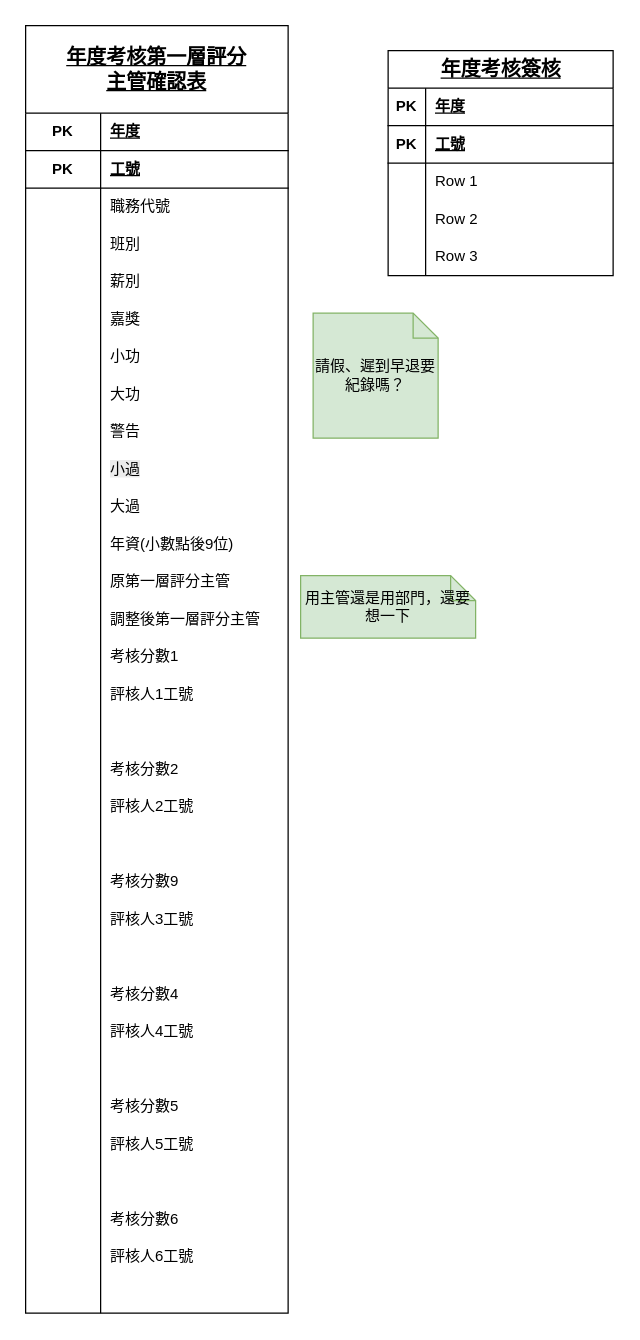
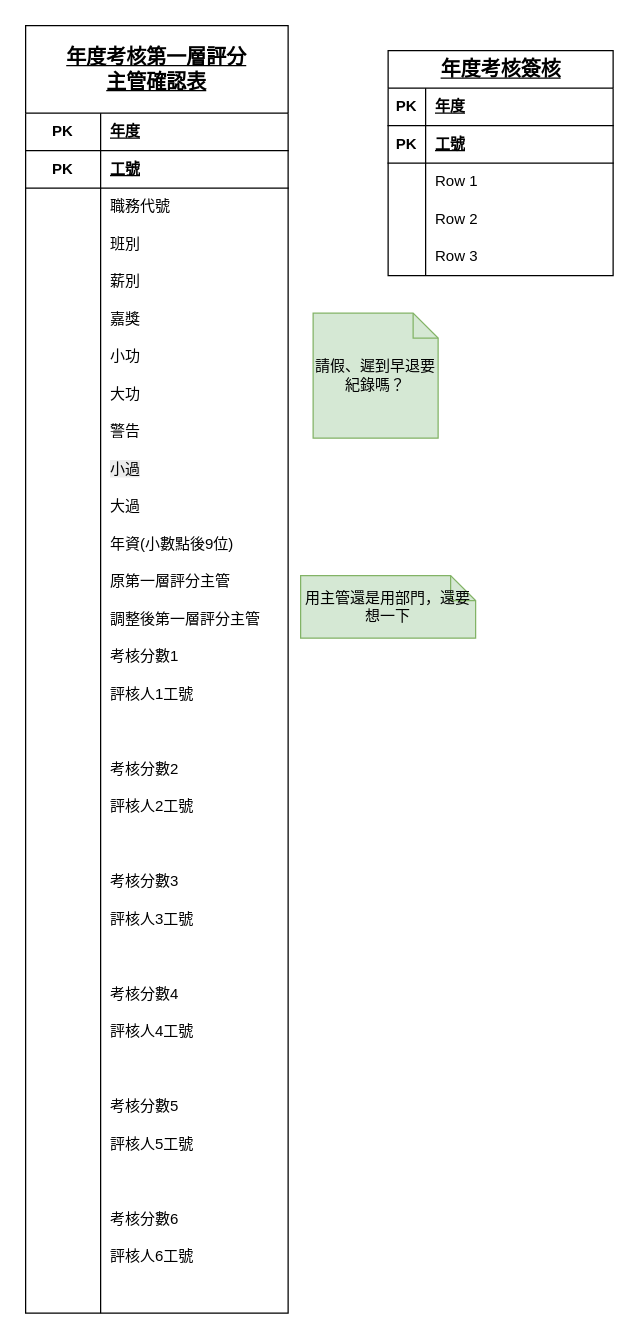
(145, 882) -> (145, 882)
